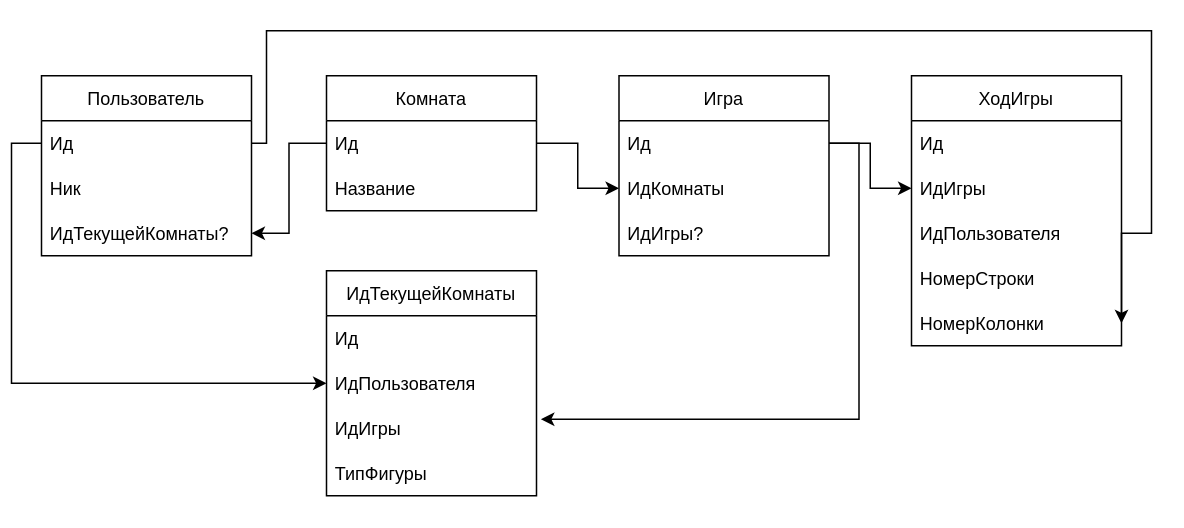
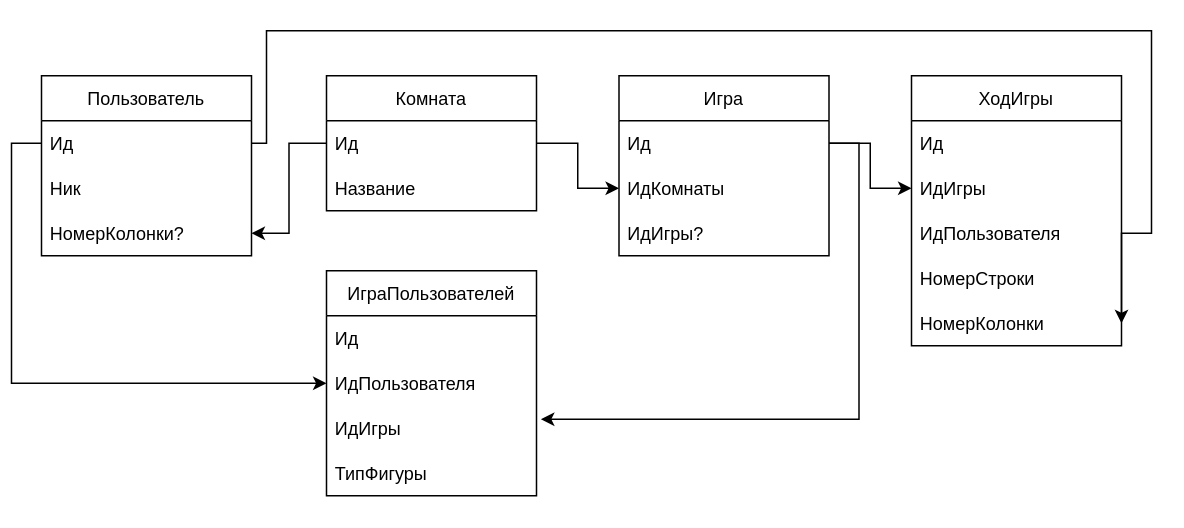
(135, 234) -> (115, 234)
(431, 294) -> (431, 294)
